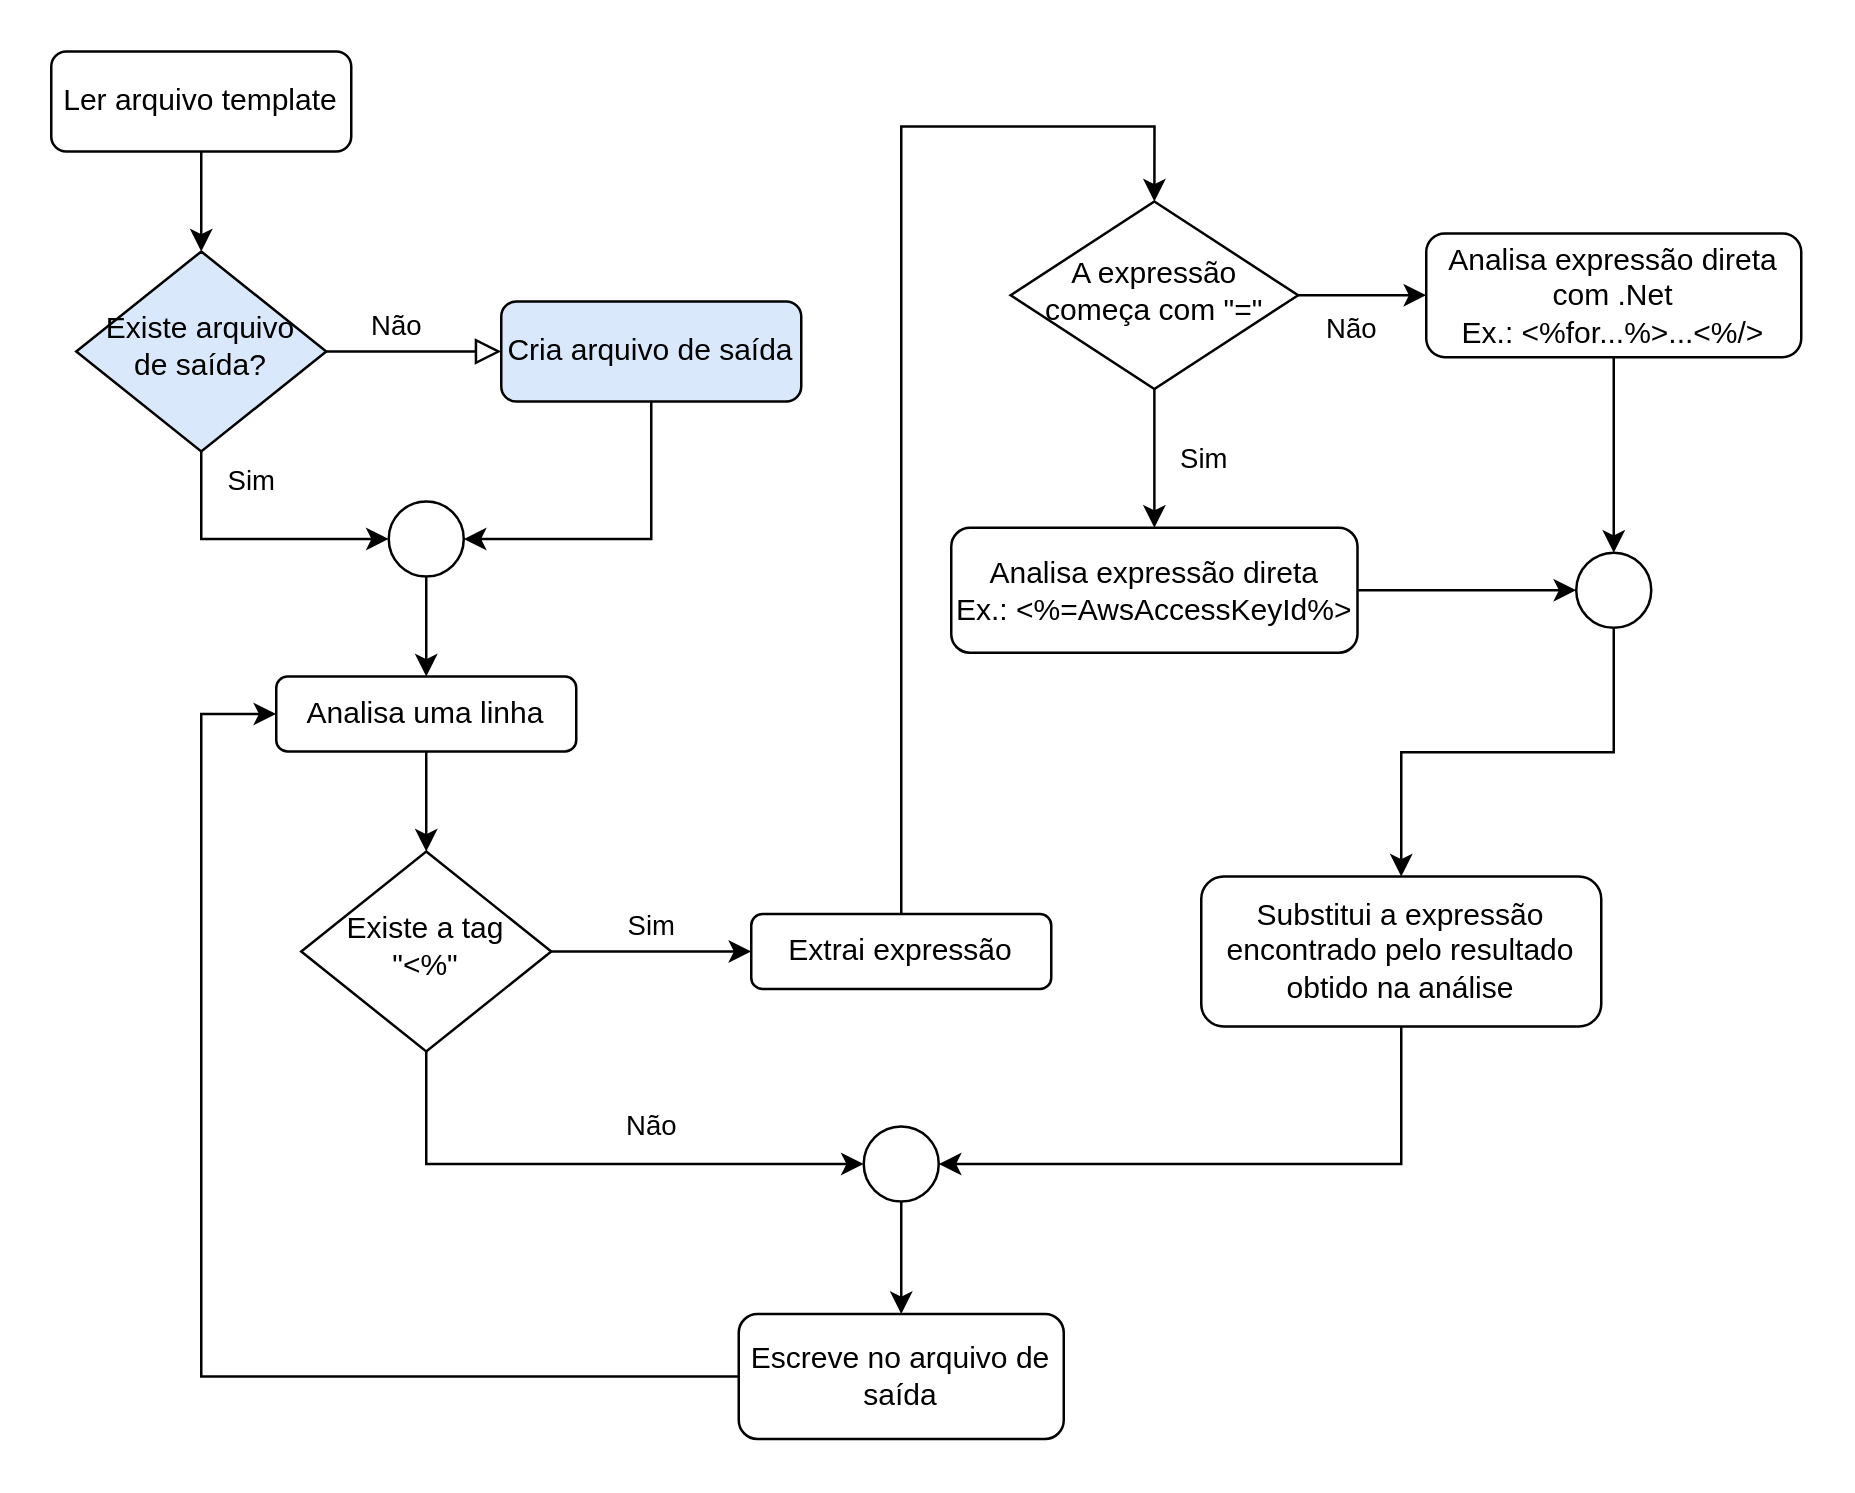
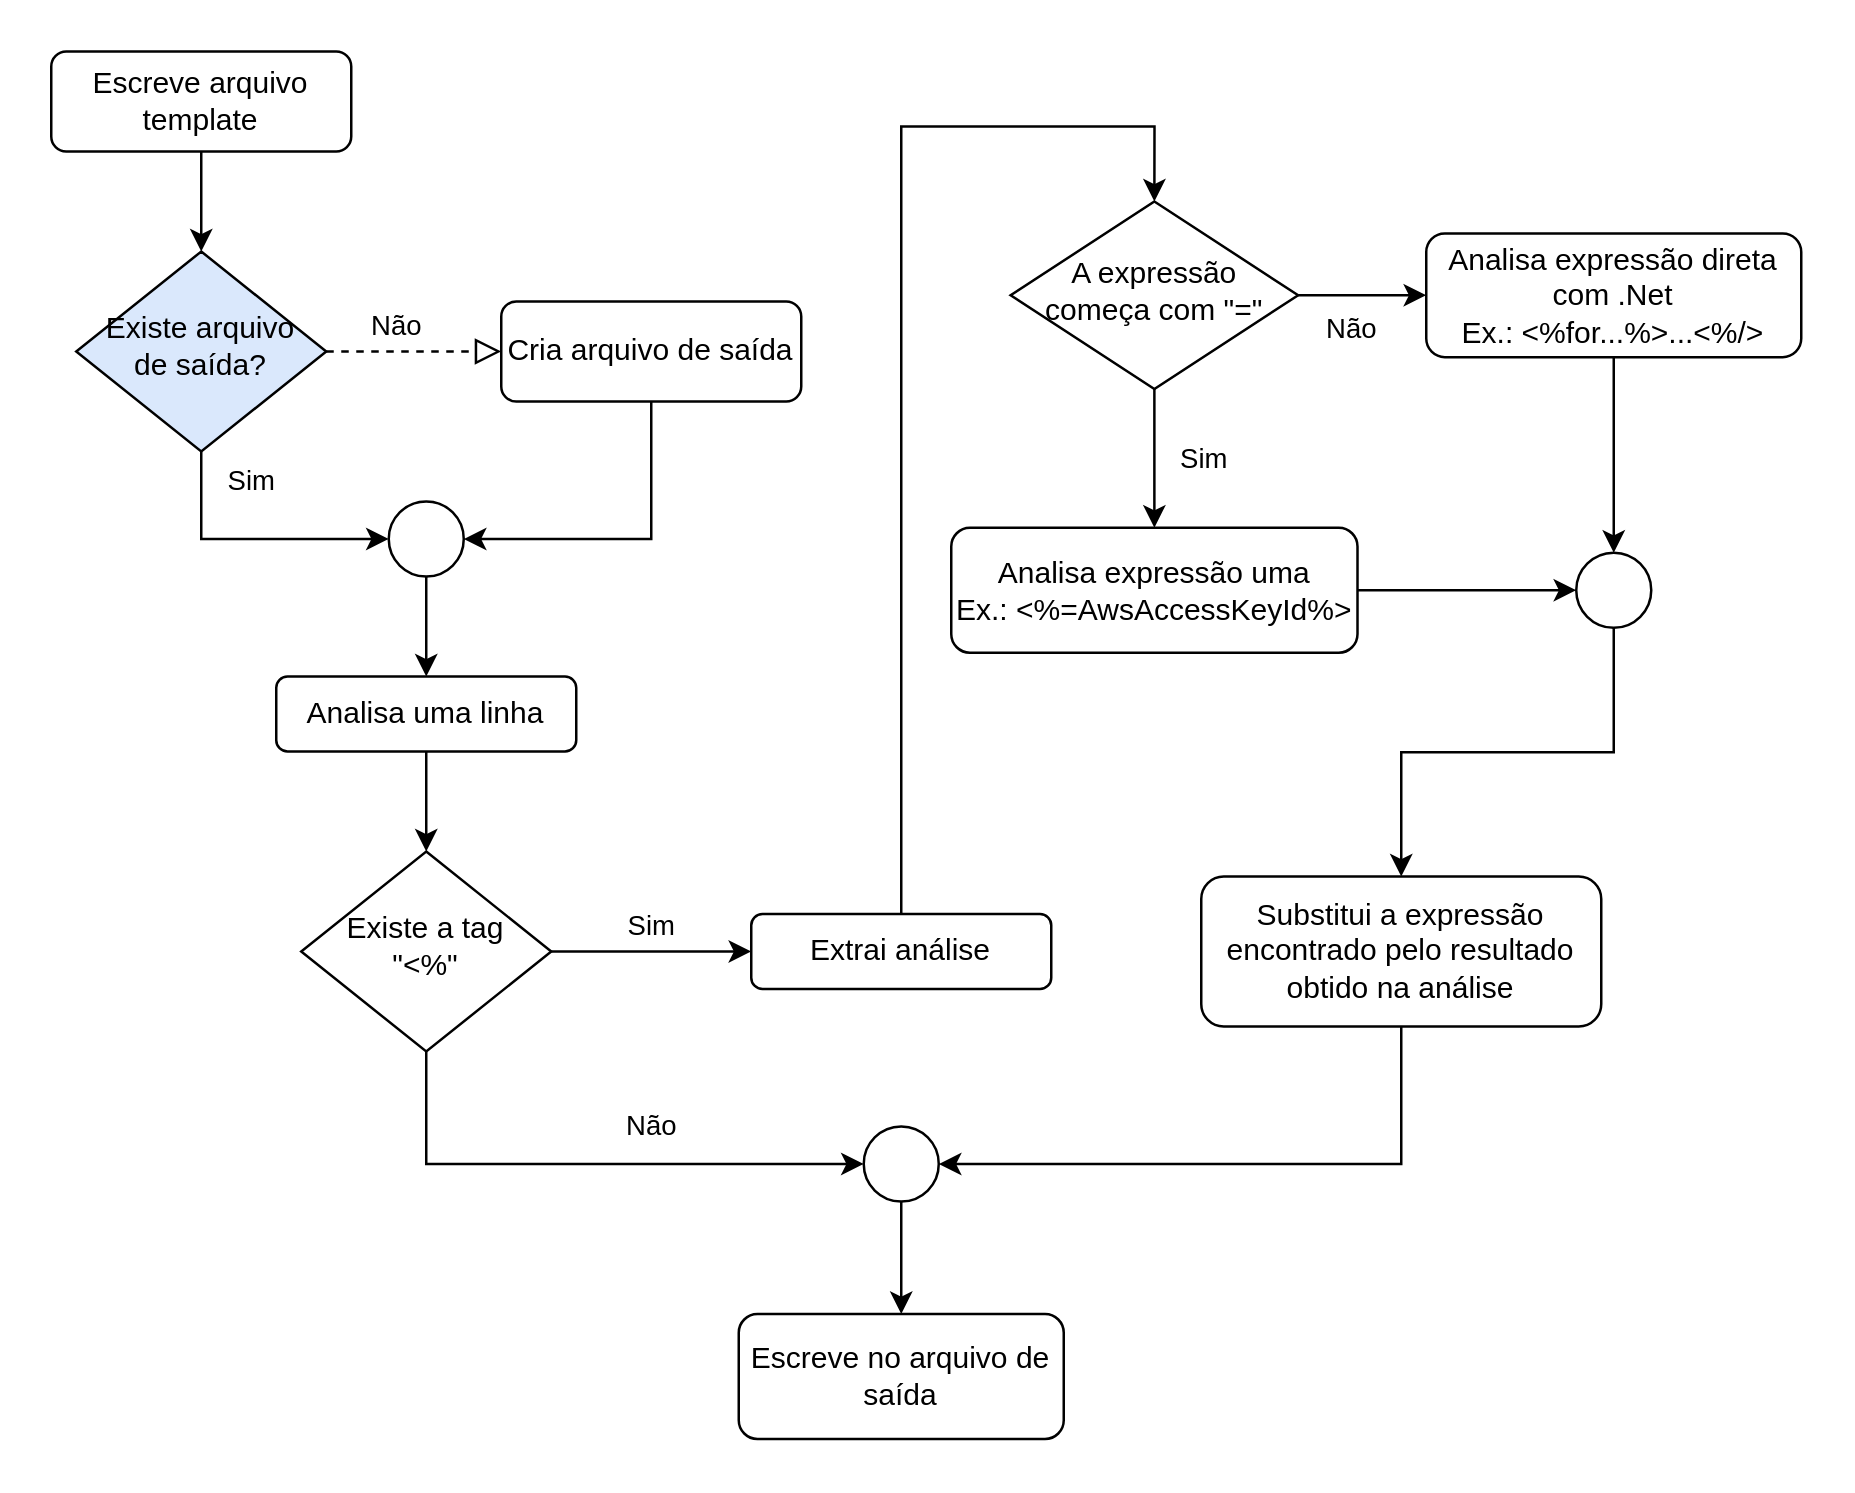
(201, 101) -> (201, 101)
(402, 351) -> (402, 351)
(651, 351) -> (651, 351)
(1155, 591) -> (1155, 591)
(901, 951) -> (901, 951)
(201, 1284) -> none
